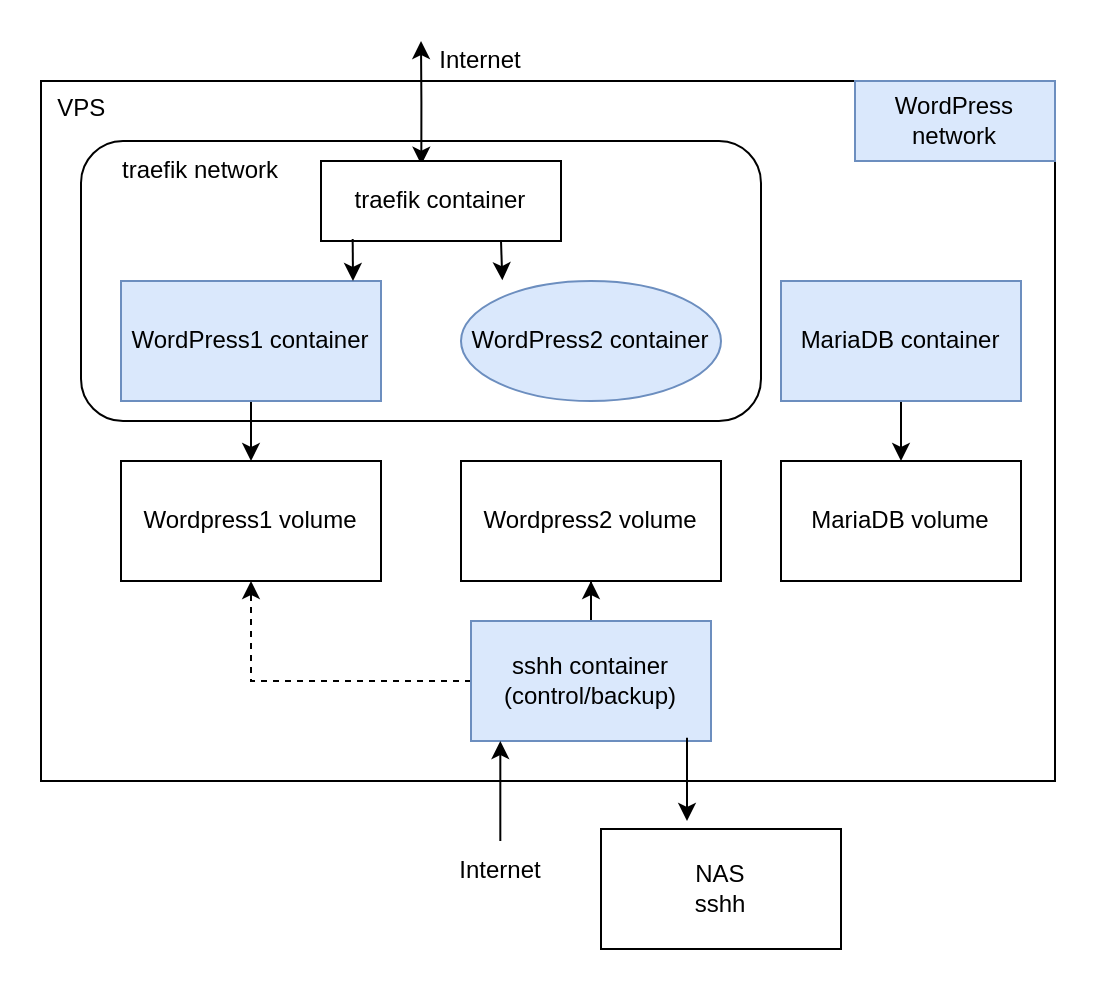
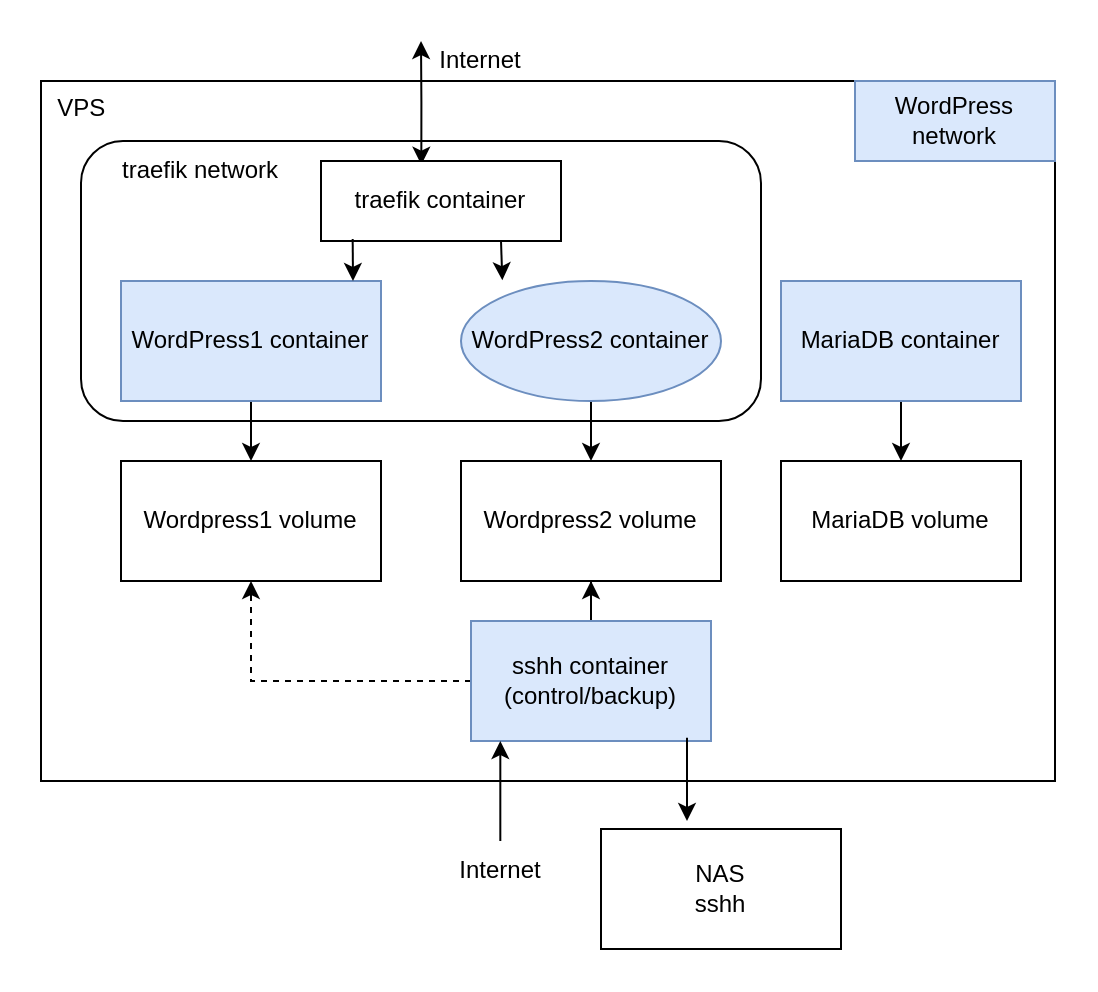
none -> (591, 438)
